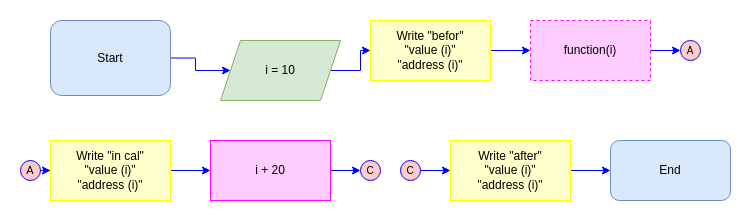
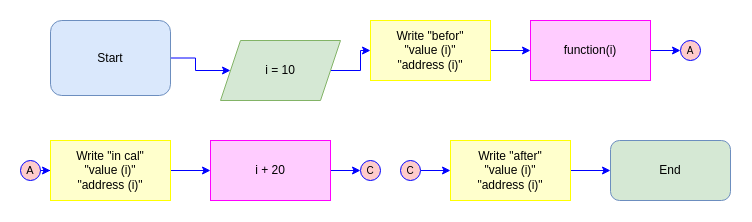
(591, 51) -> (591, 51)
(671, 171) -> (671, 171)
